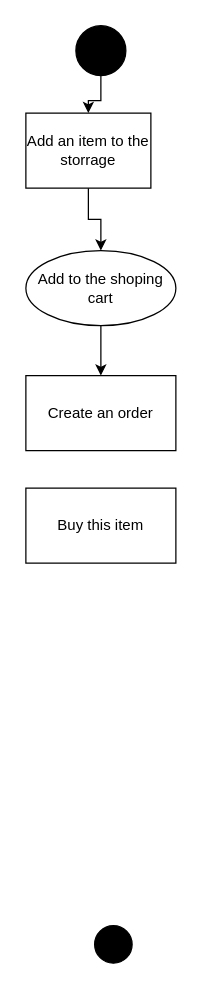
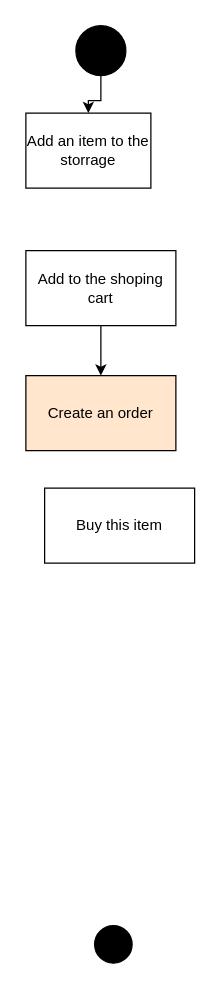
(90, 219) -> none
(101, 288) -> (101, 288)
(101, 413) -> (101, 413)
(101, 526) -> (119, 526)
